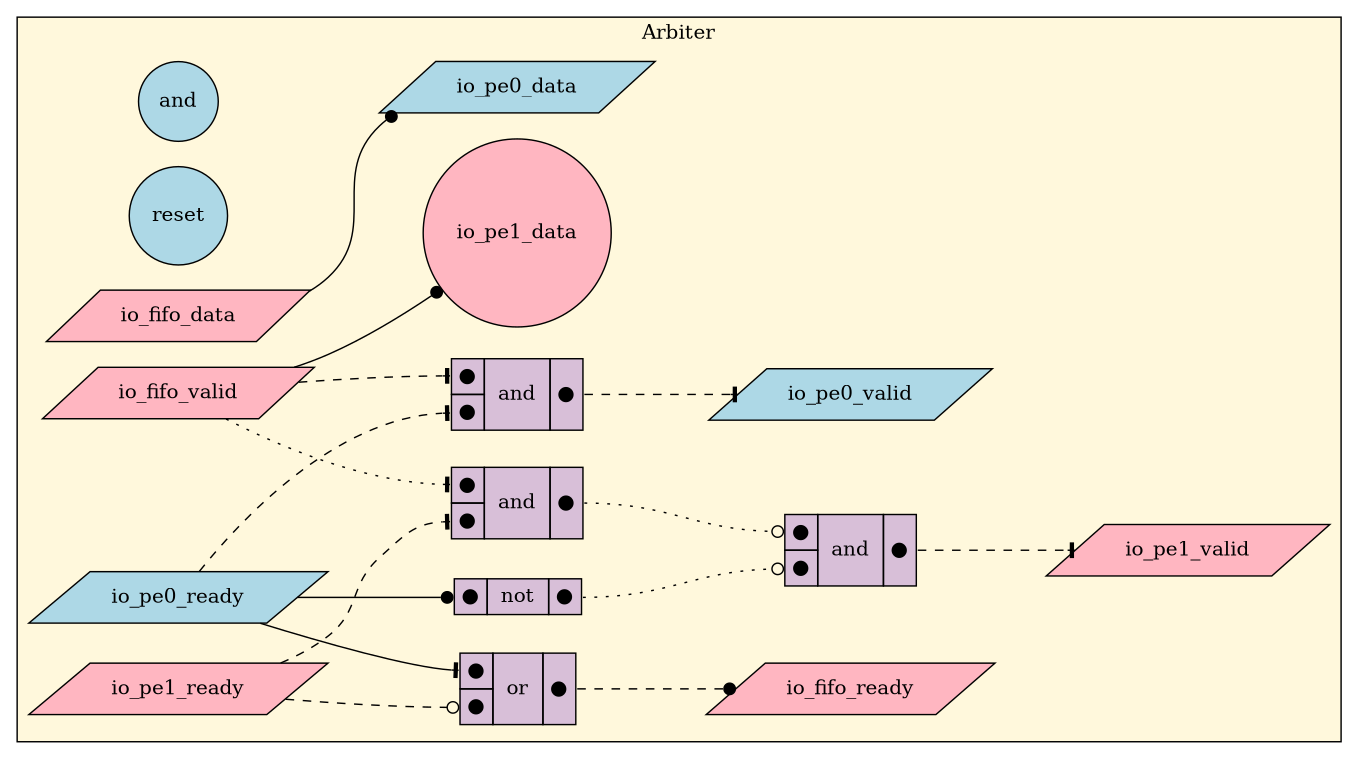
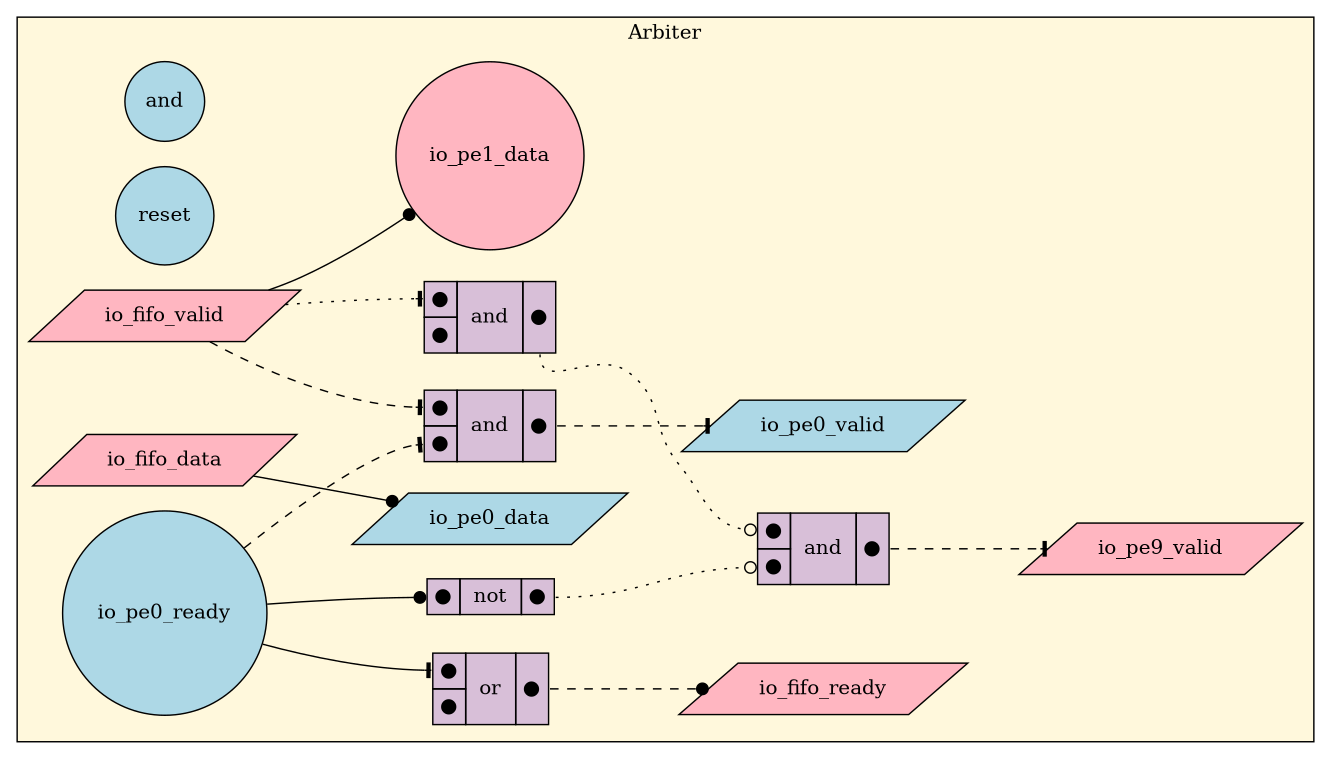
(1188, 550) -> (1161, 549)
(178, 597) -> (165, 613)
(178, 689) -> none
